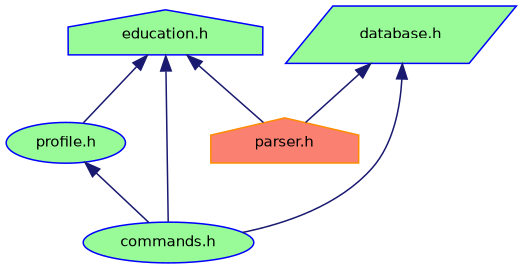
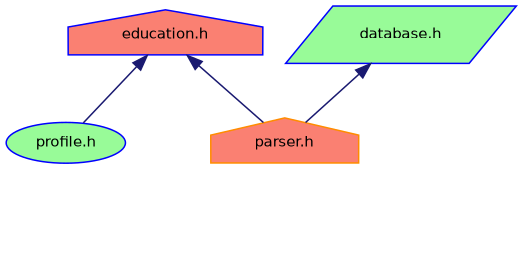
(165, 35) -> (165, 35)
(168, 243) -> none
